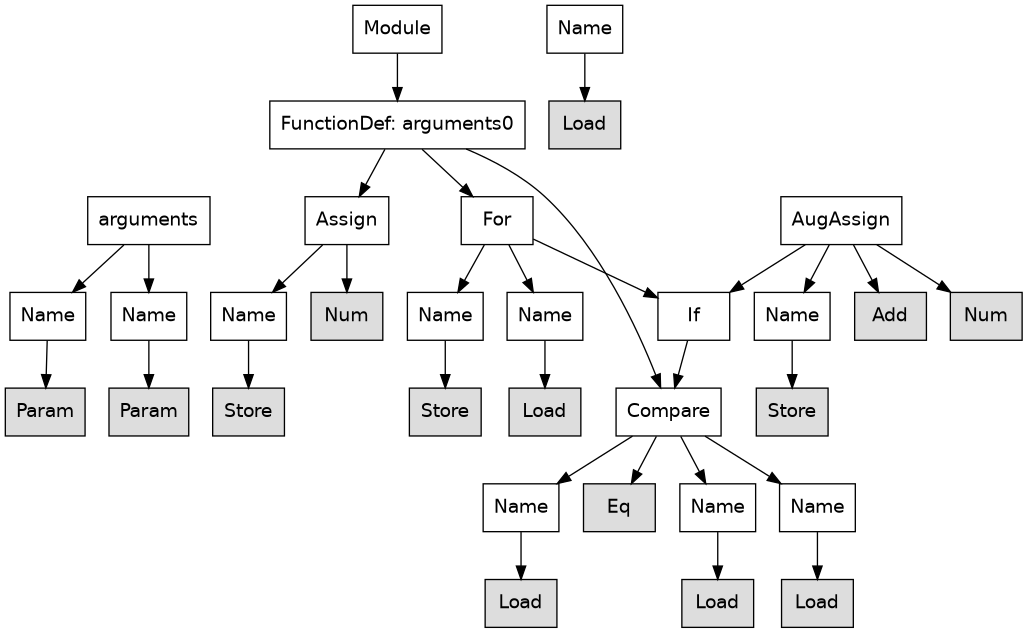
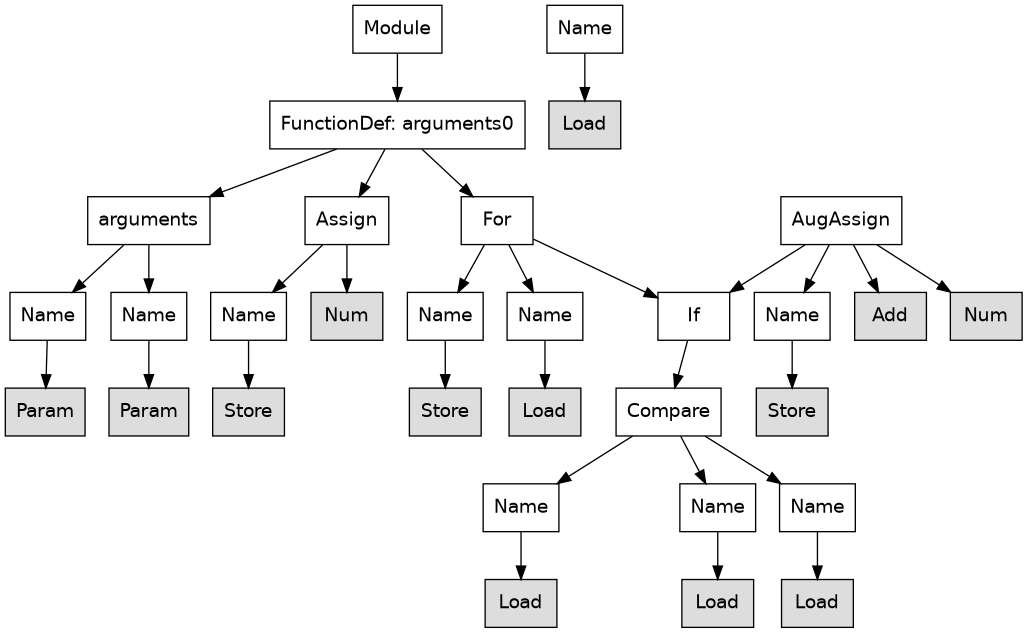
(584, 241) -> (279, 170)
(619, 508) -> none
